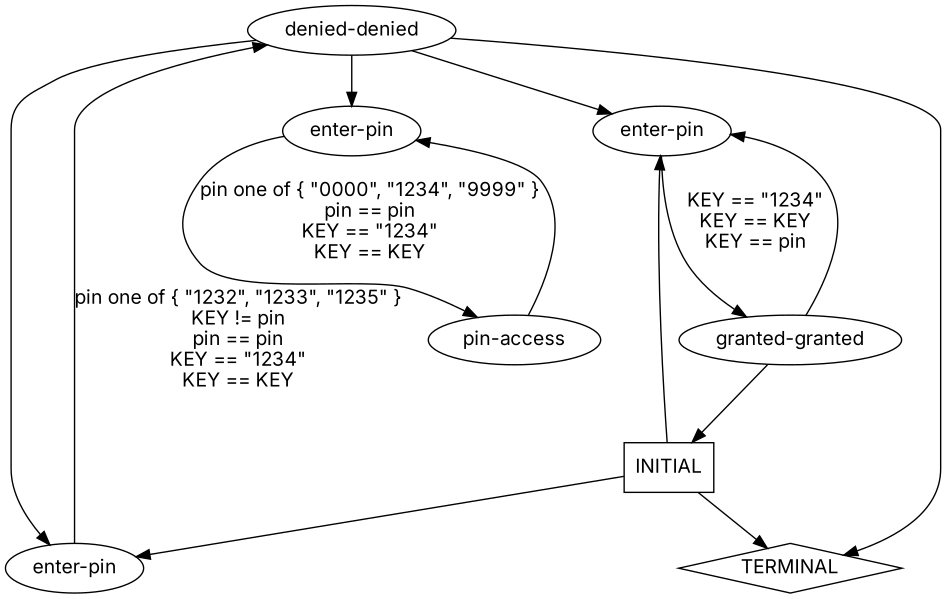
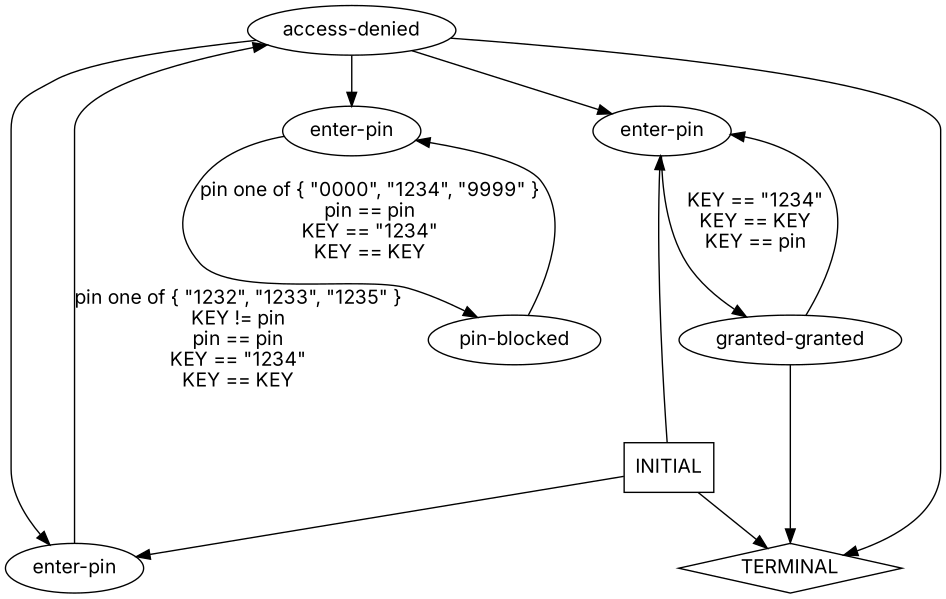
(352, 30) -> (352, 30)
(514, 340) -> (514, 340)
(735, 399) -> (790, 447)
